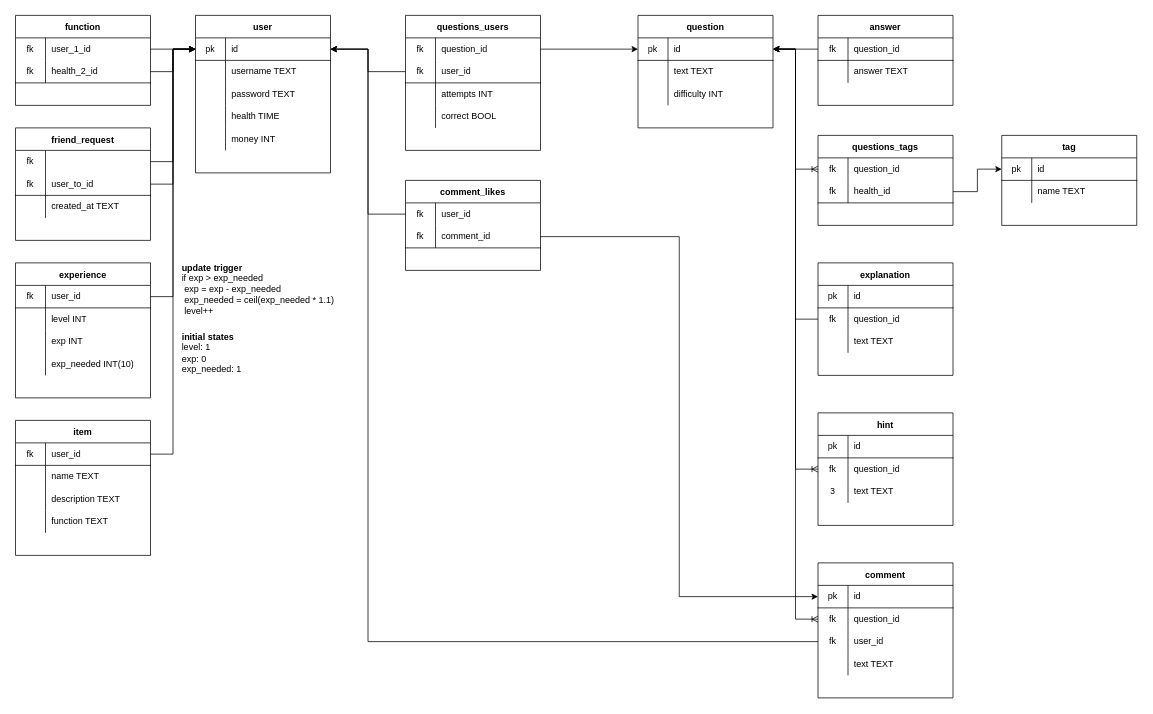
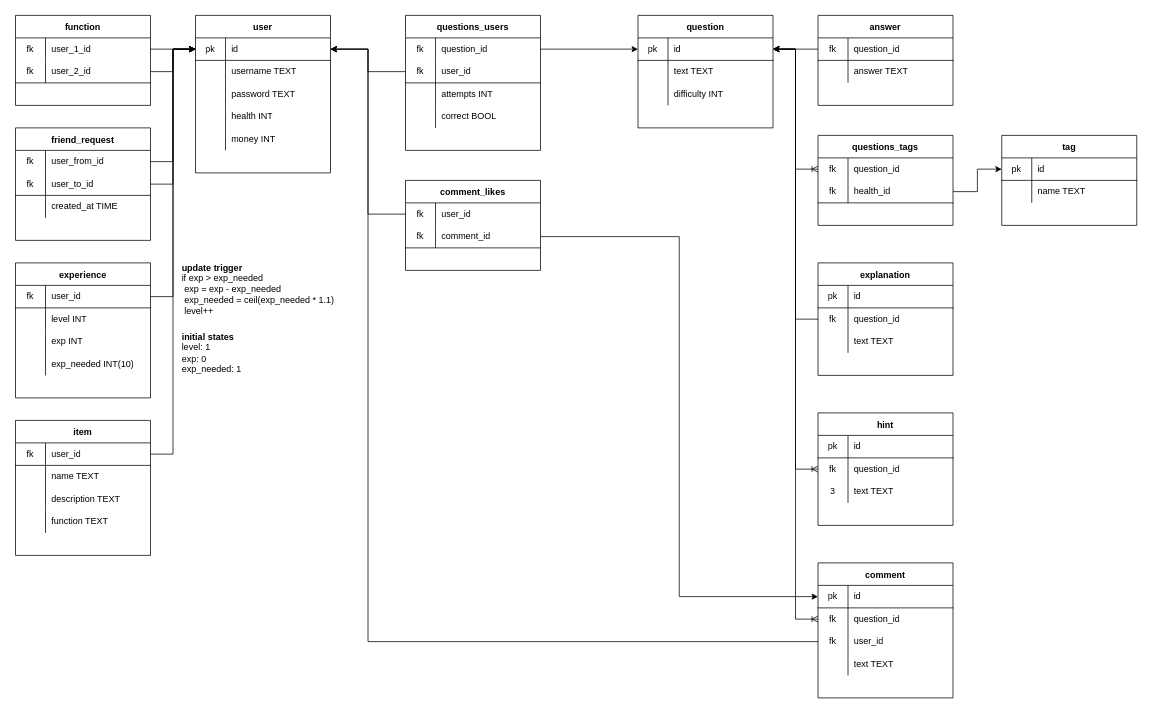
(77, 72) -> (73, 72)
(257, 117) -> (254, 117)
none -> (98, 162)
(88, 207) -> (88, 207)
